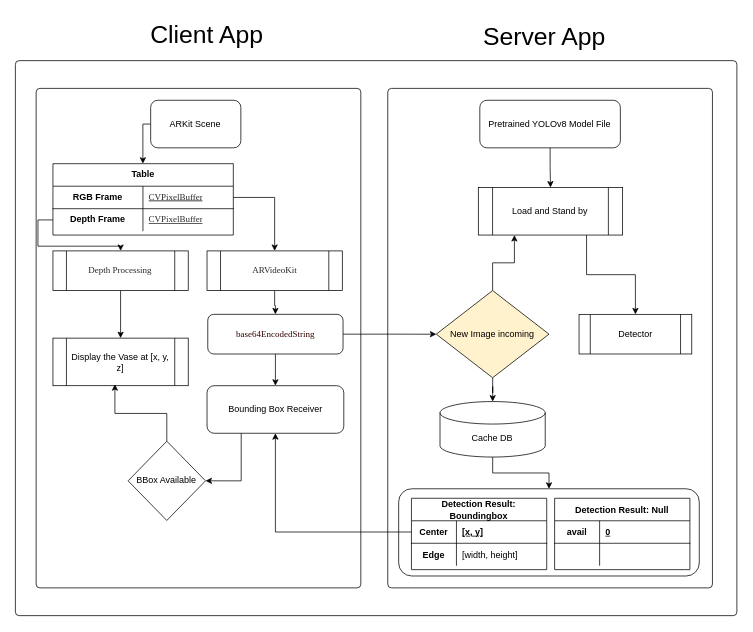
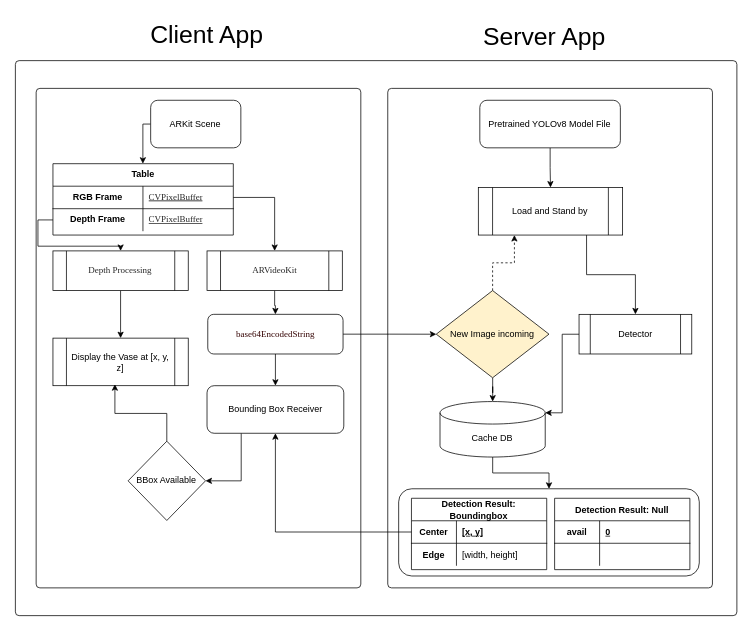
(501, 263) -> (501, 263)
none -> (562, 371)
